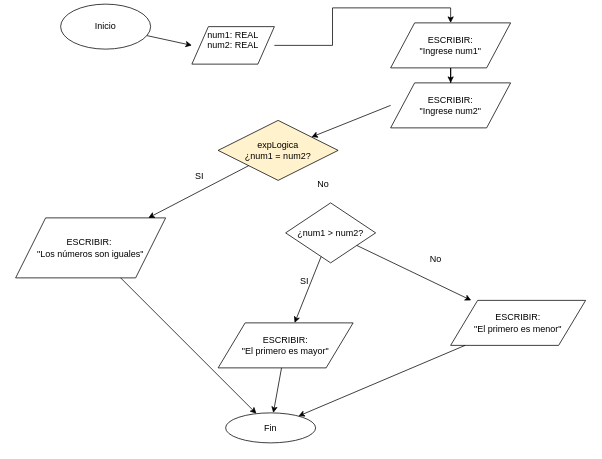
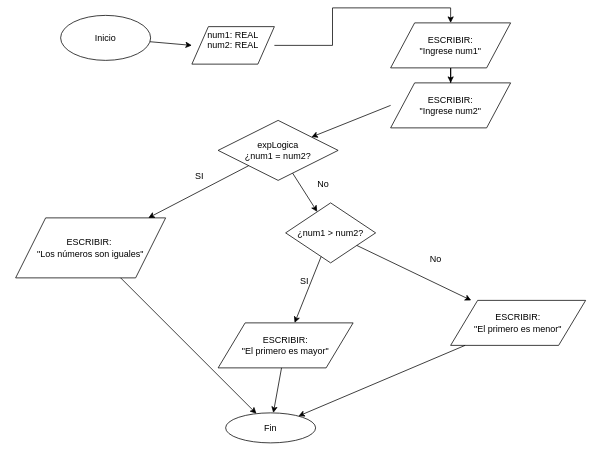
(105, 27) -> (105, 38)
(267, 125) -> (303, 190)
(278, 150) -> (278, 150)
